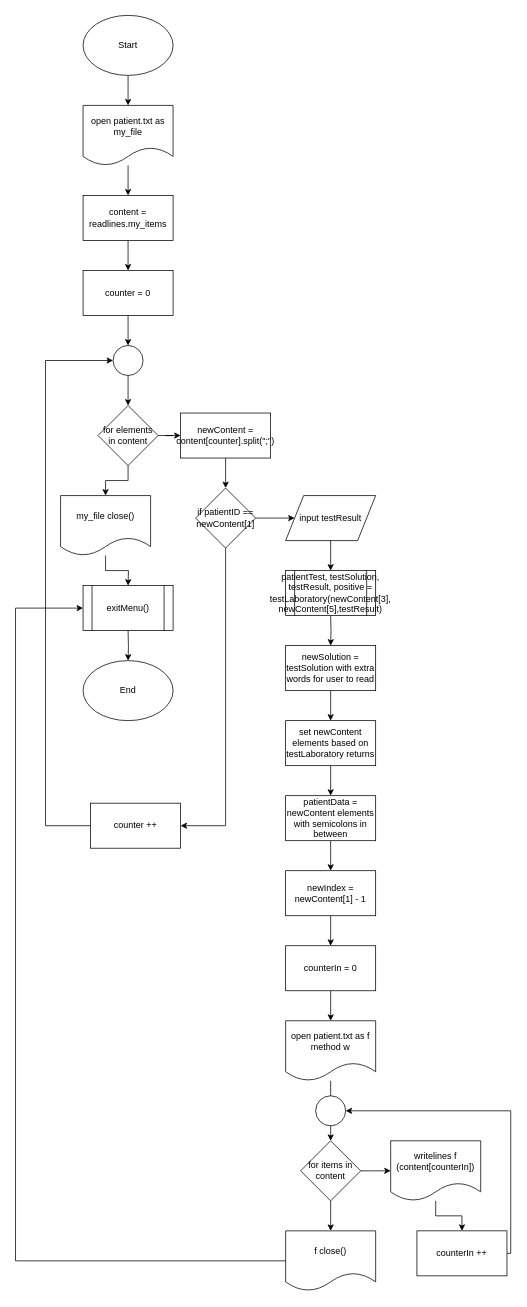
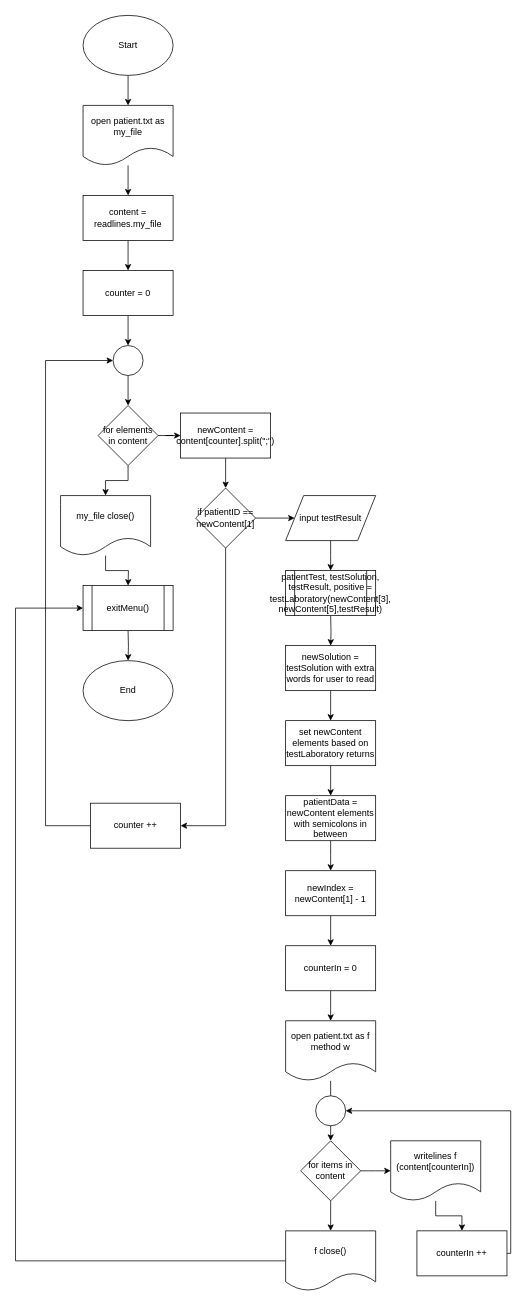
(128, 218) -> (128, 218)
